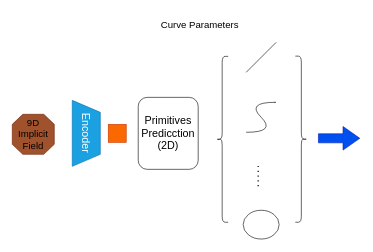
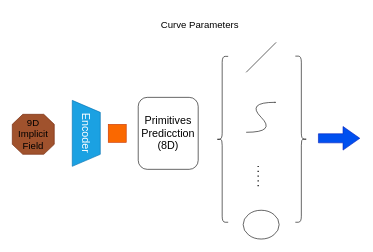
(168, 134) -> (168, 134)
